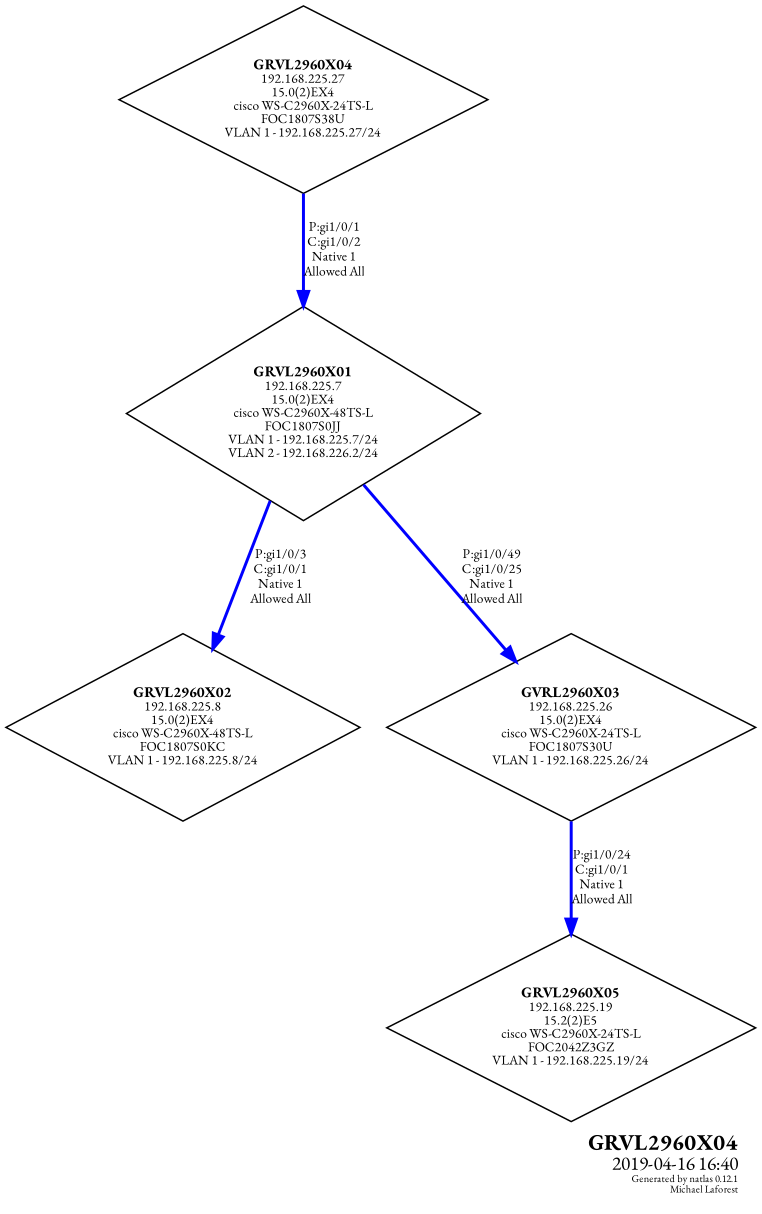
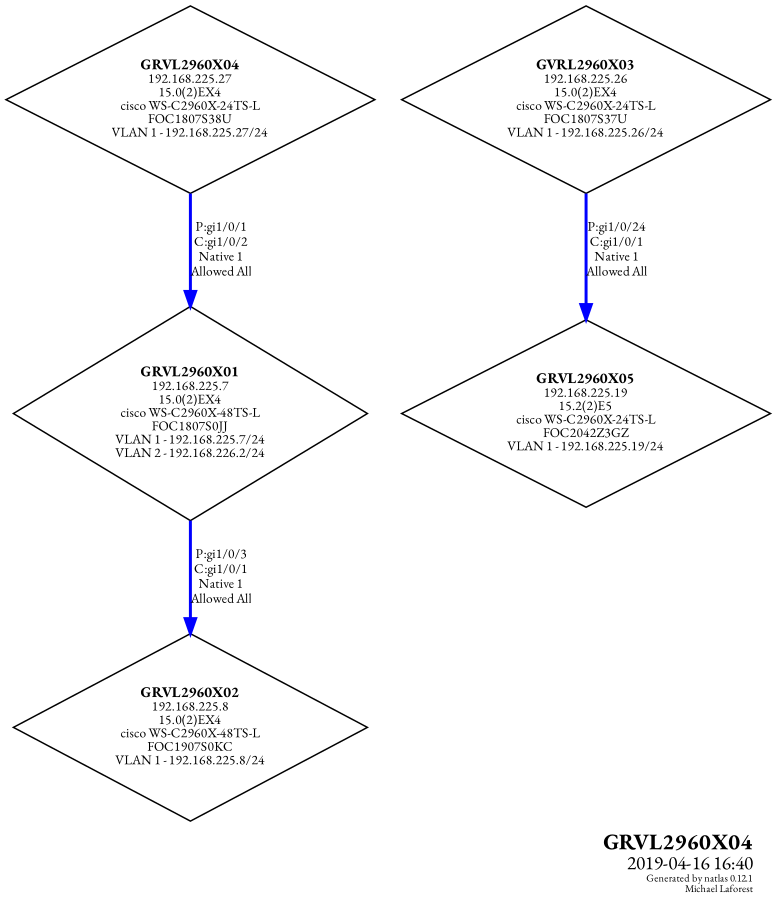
(435, 567) -> none
(183, 747) -> (190, 747)
(571, 747) -> (586, 119)
